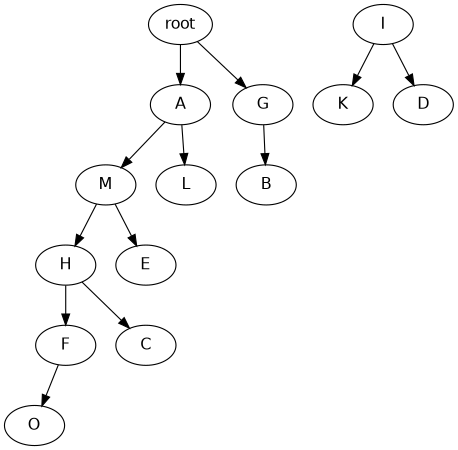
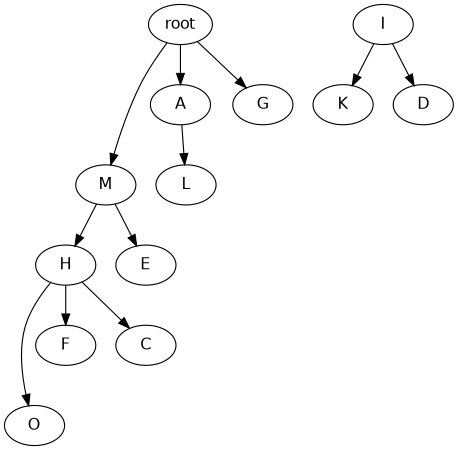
(147, 141) -> (135, 96)
(266, 185) -> none
(52, 380) -> (23, 335)
